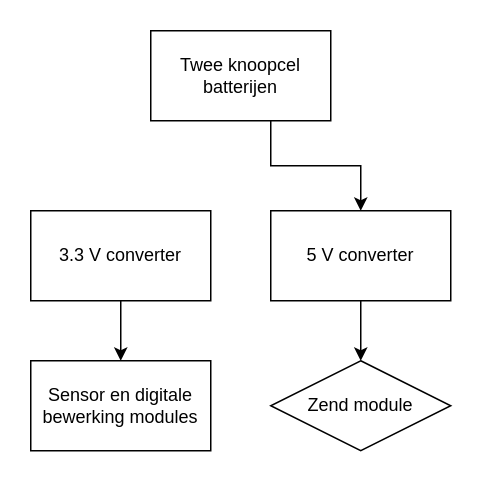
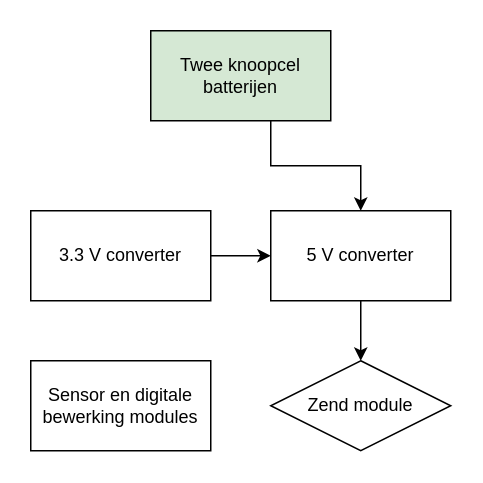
(241, 76) -> (241, 76)
(121, 326) -> (236, 256)
